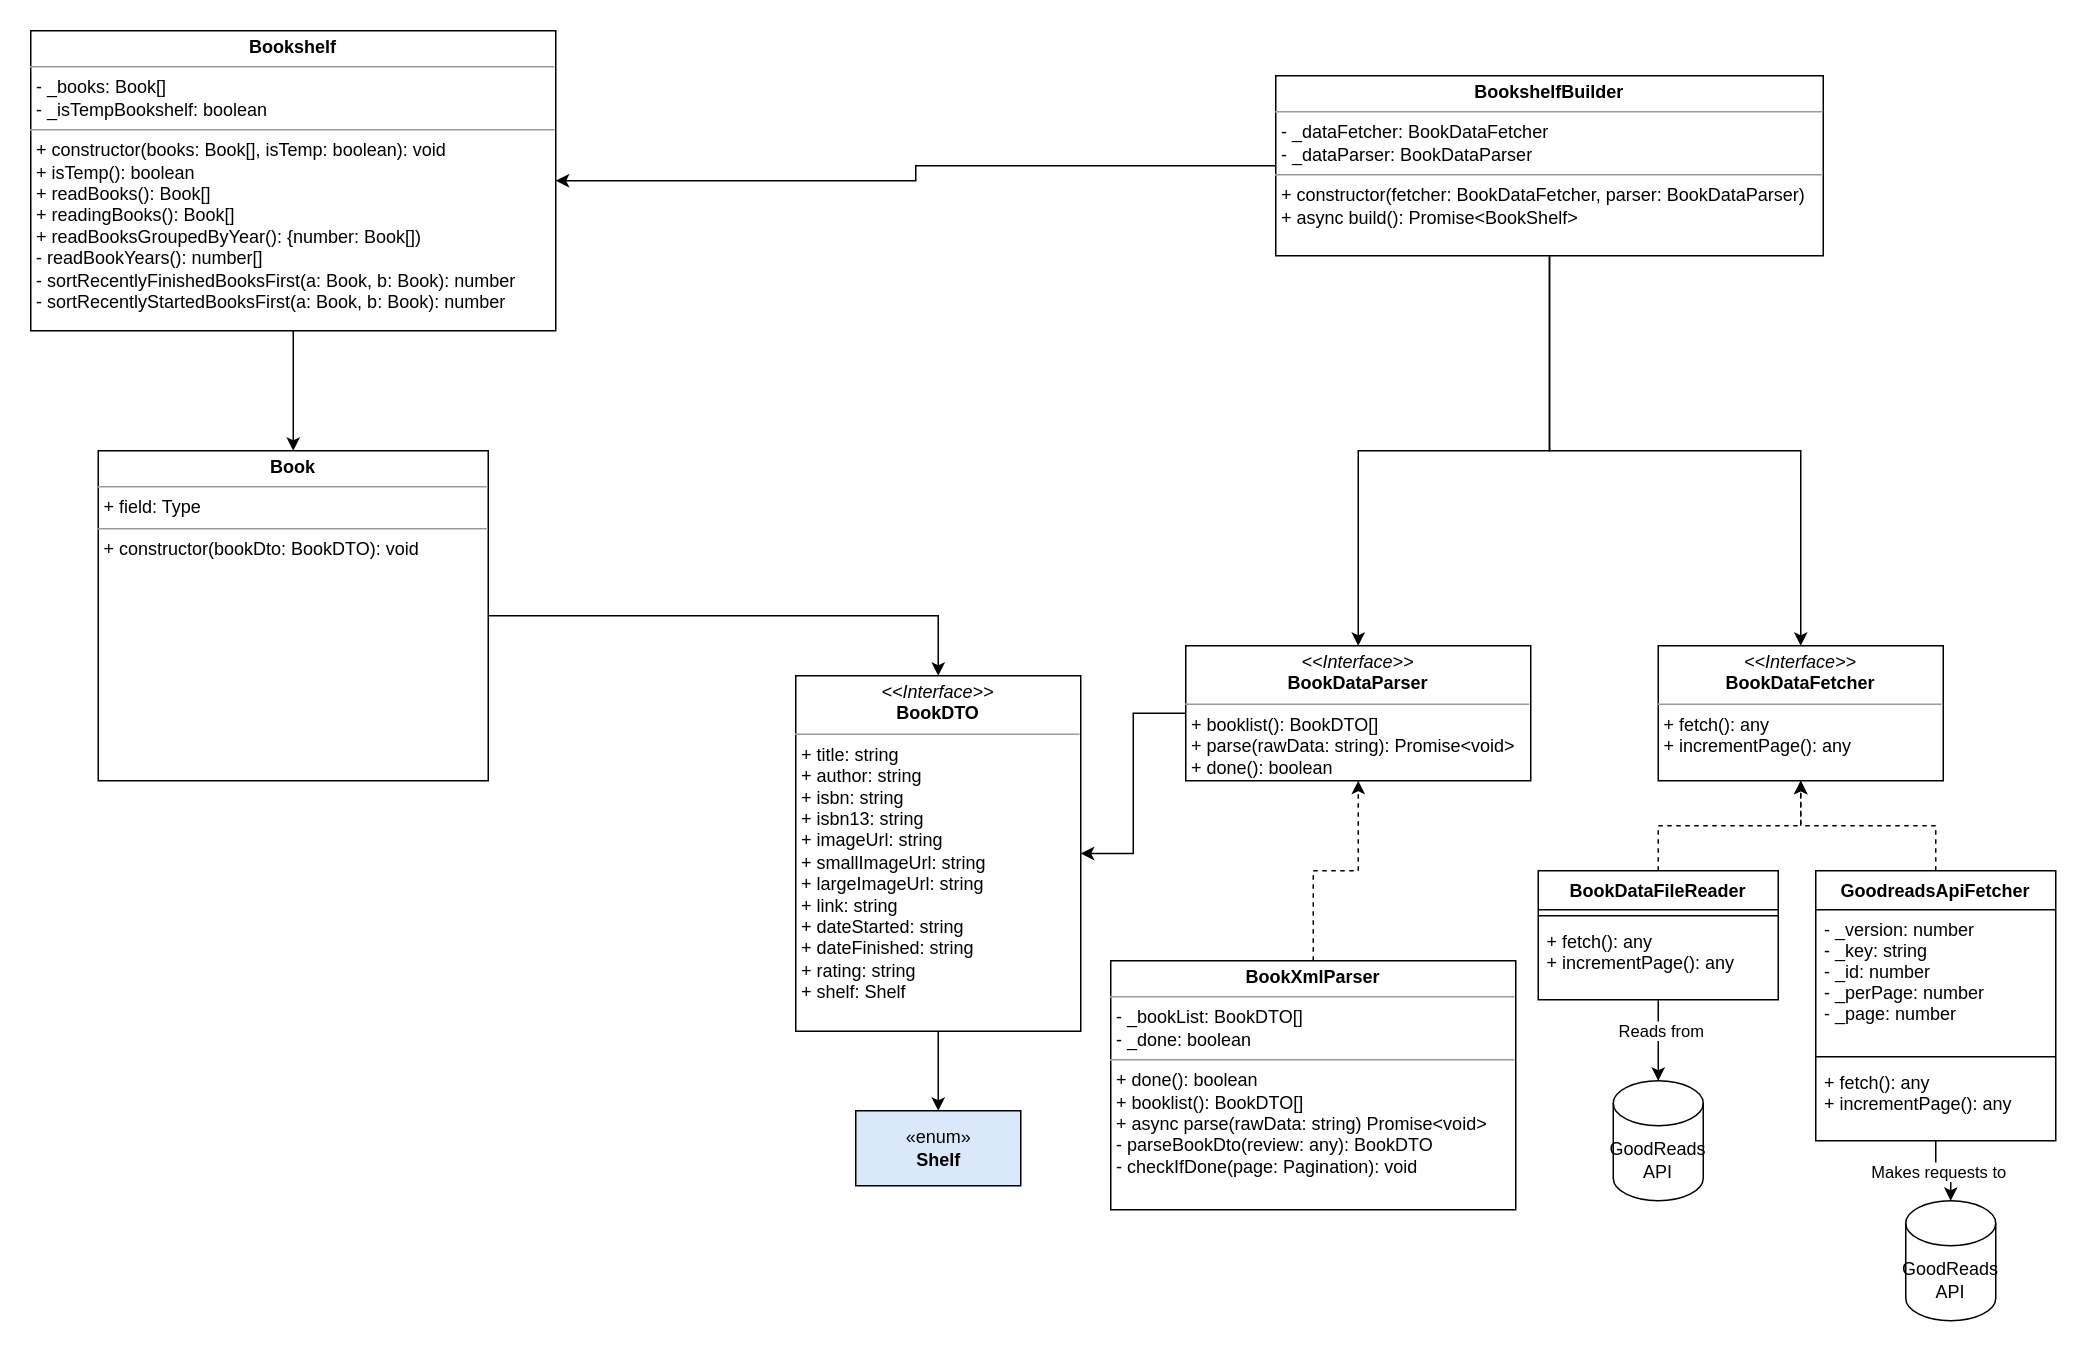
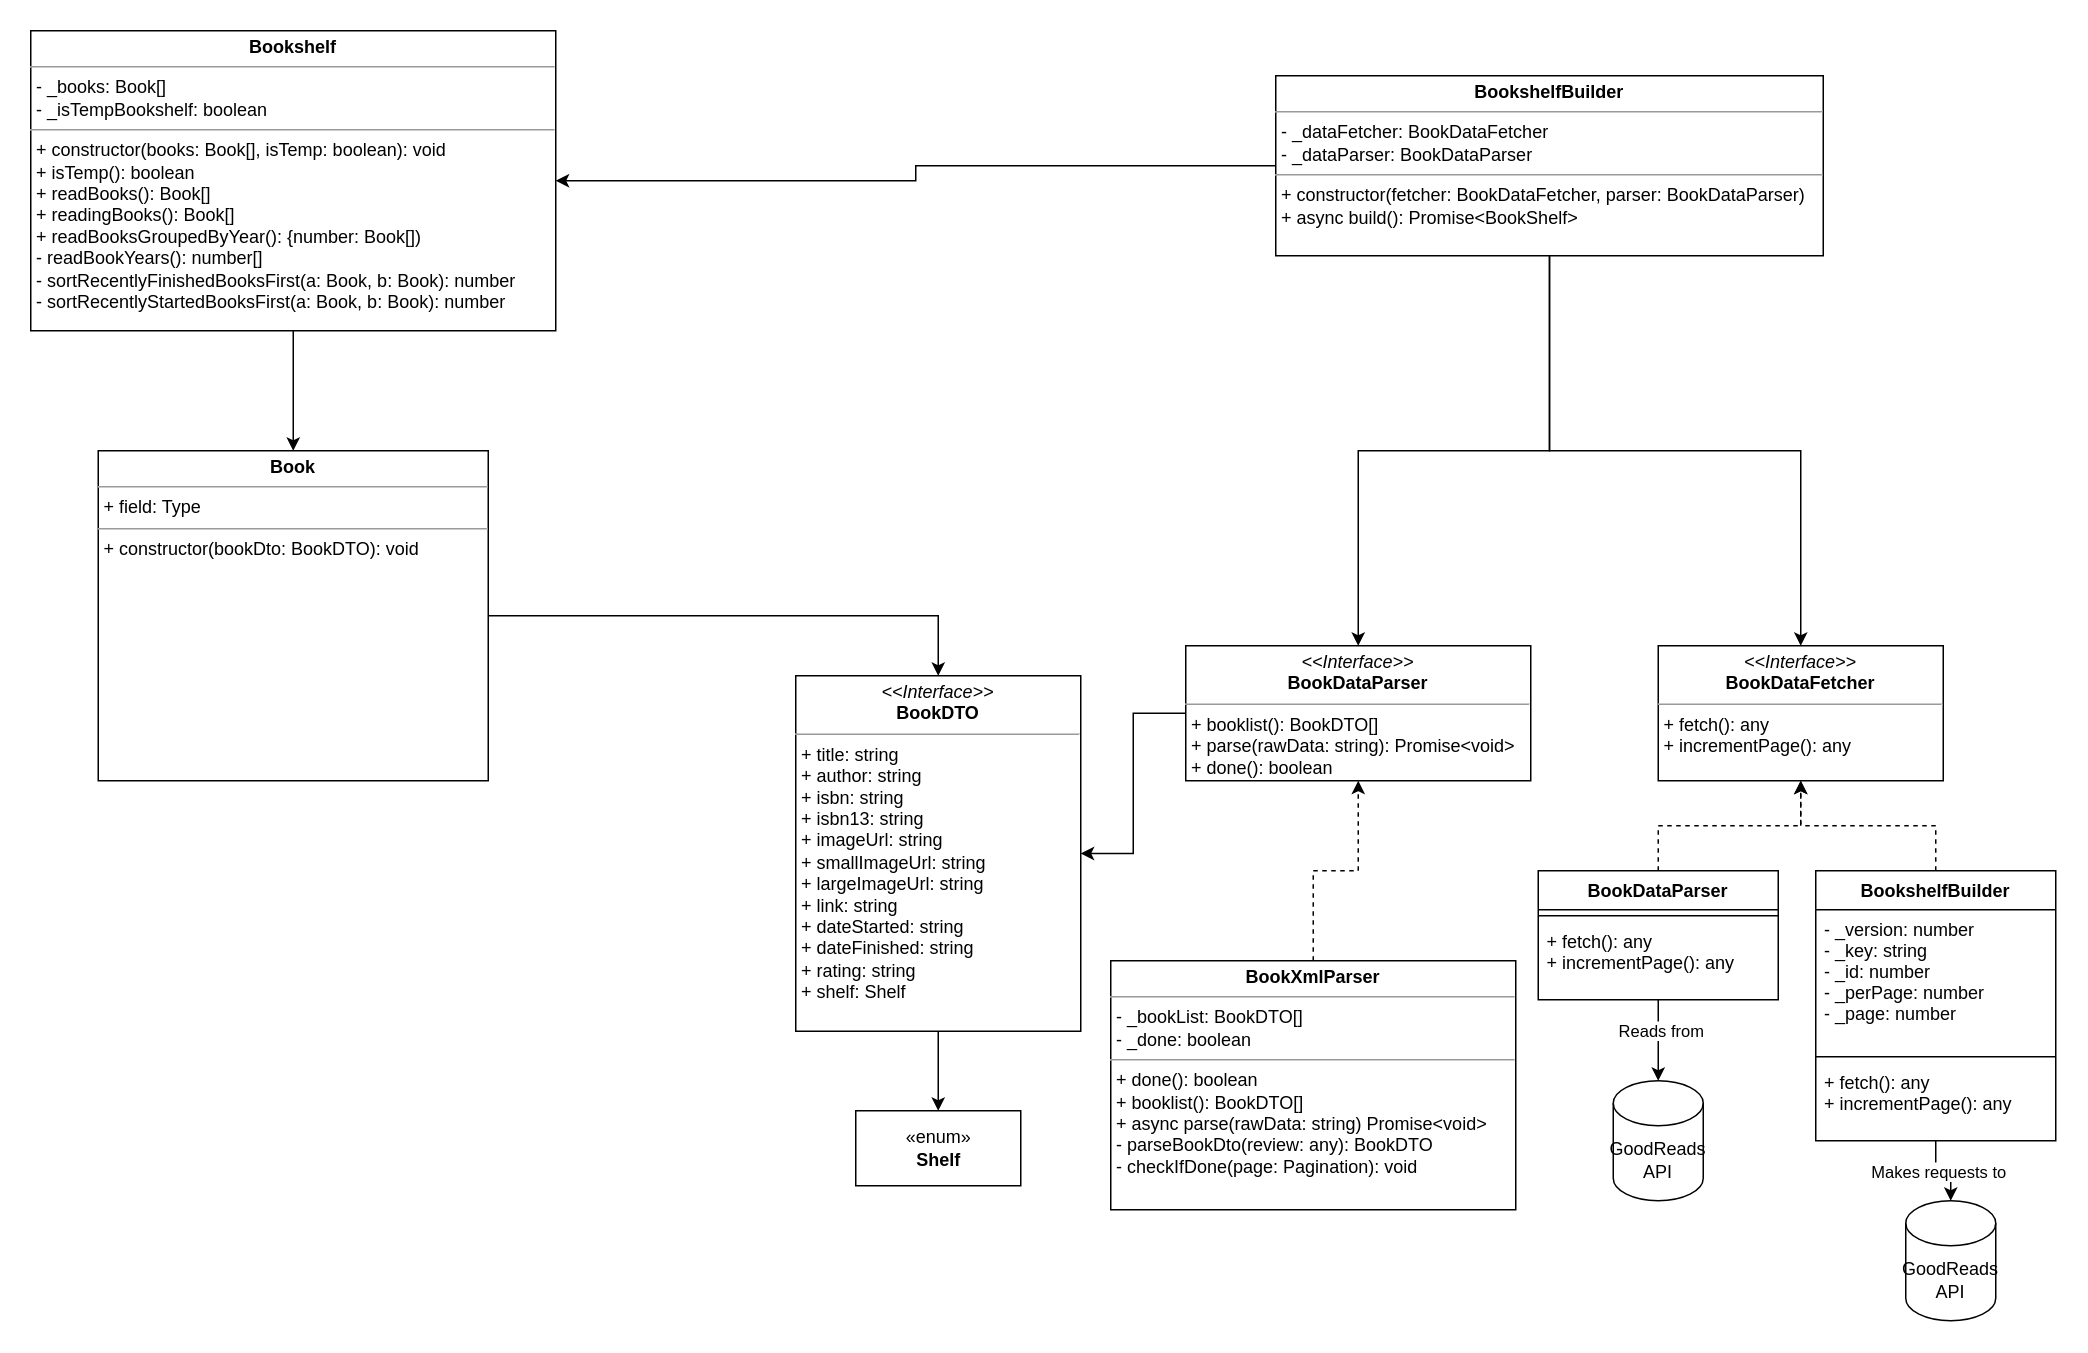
(1658, 891) -> (1658, 891)
(1935, 891) -> (1935, 891)
(938, 1148) -> (938, 1148)
